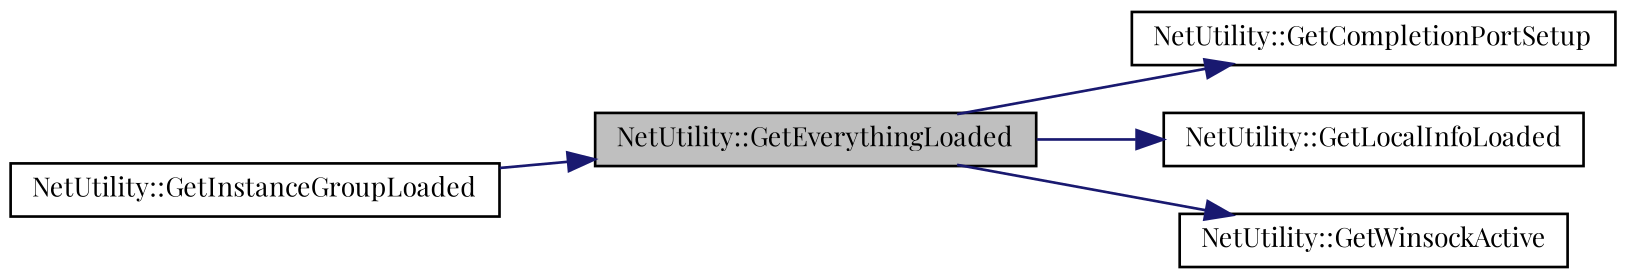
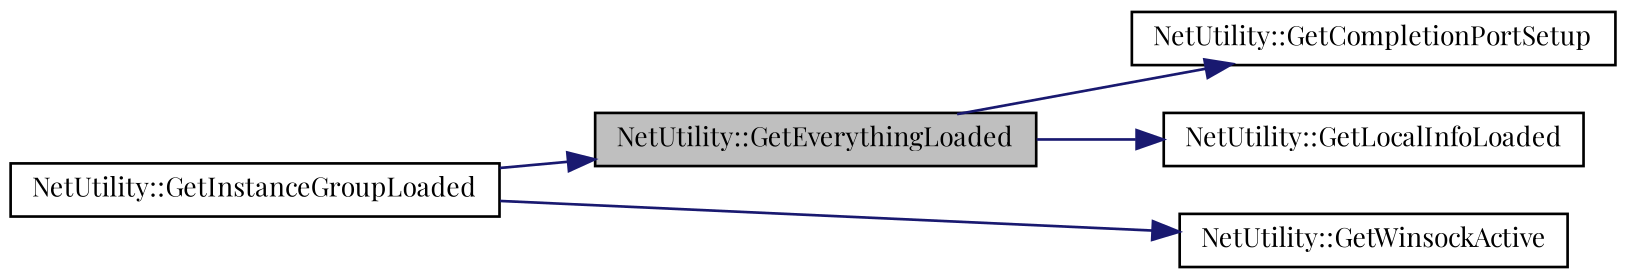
(1081, 188) -> (826, 216)
